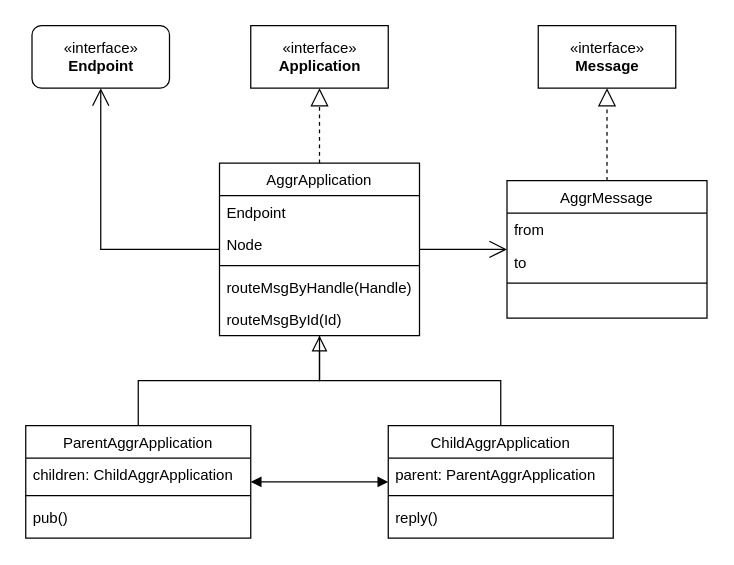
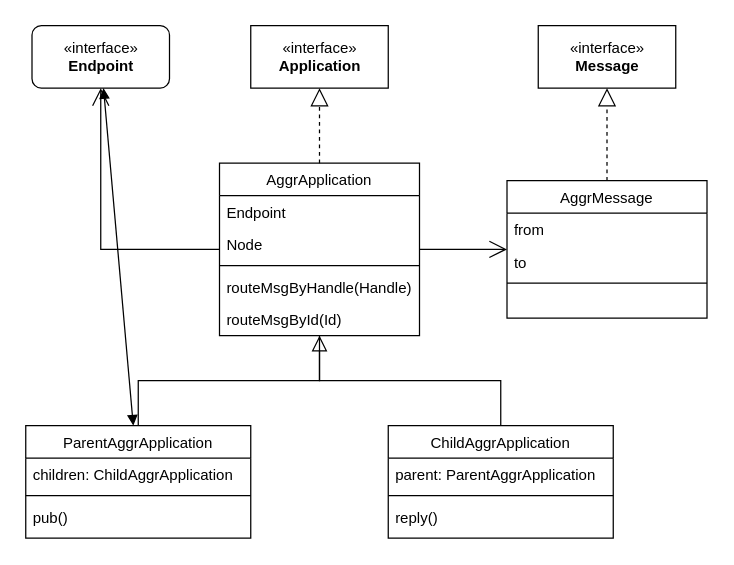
(319, 482) -> (118, 257)
